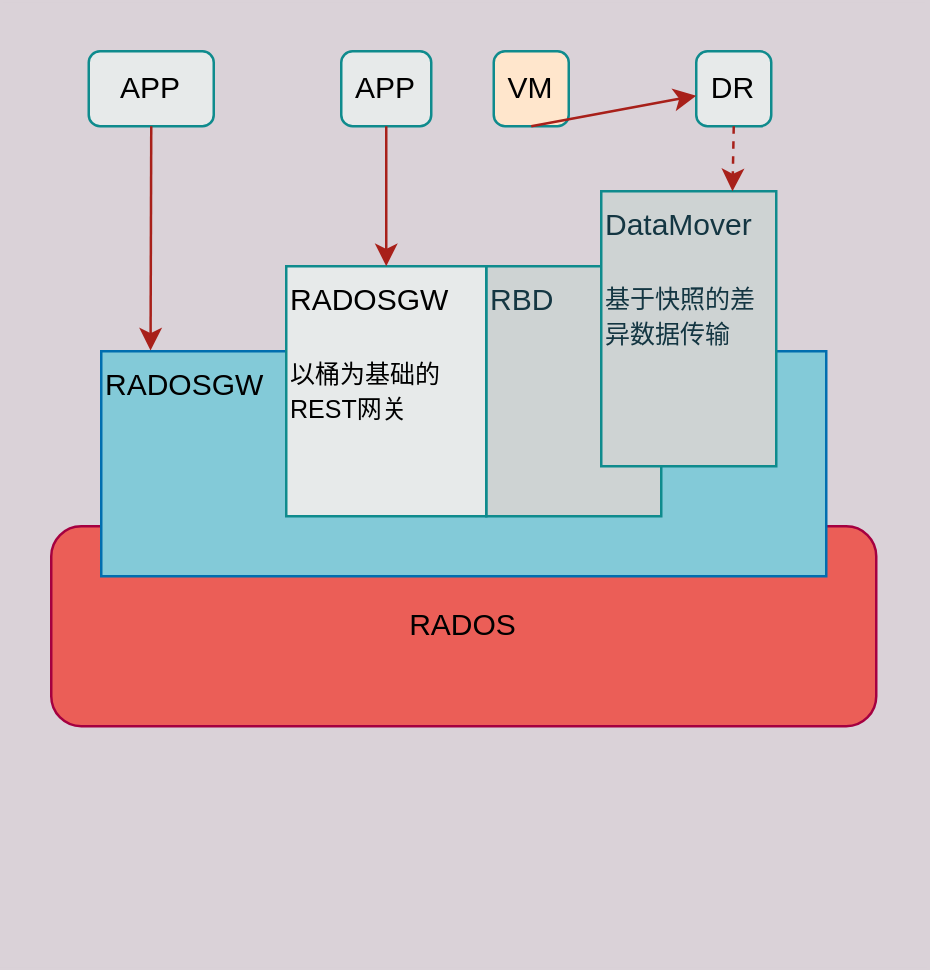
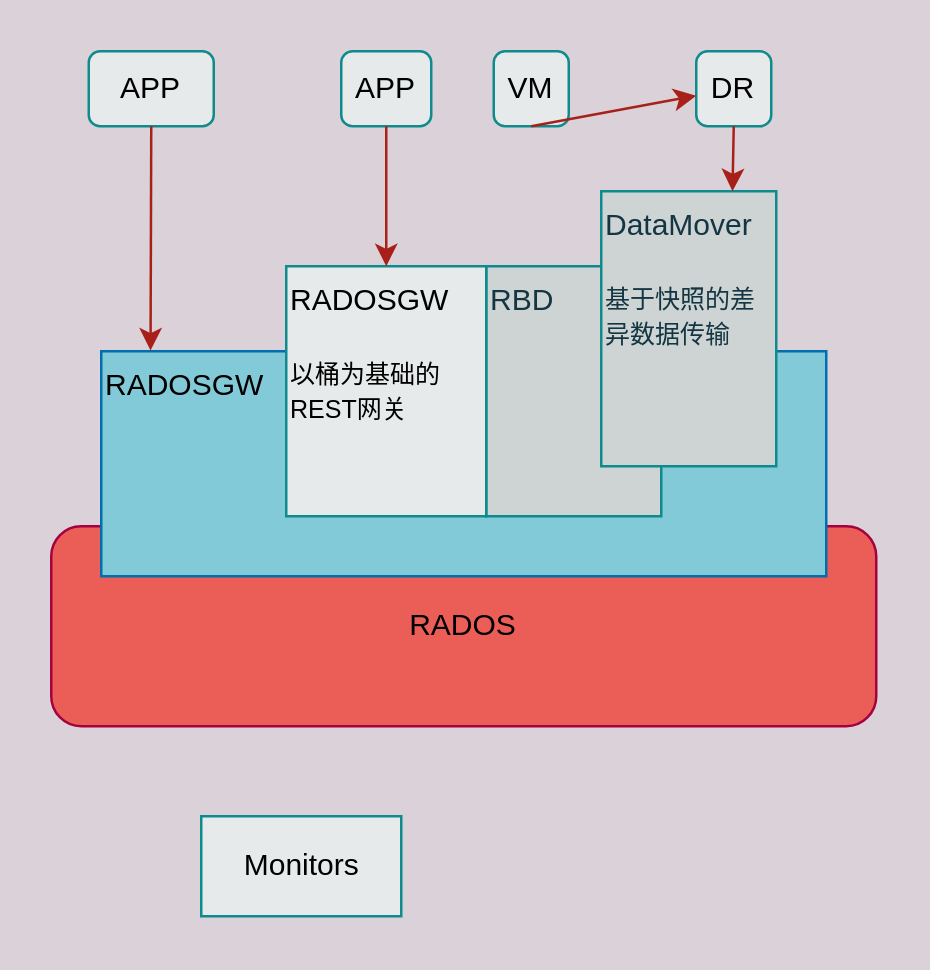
(531, 89) -> (531, 89)
(733, 152) -> (733, 152)
none -> (301, 866)
